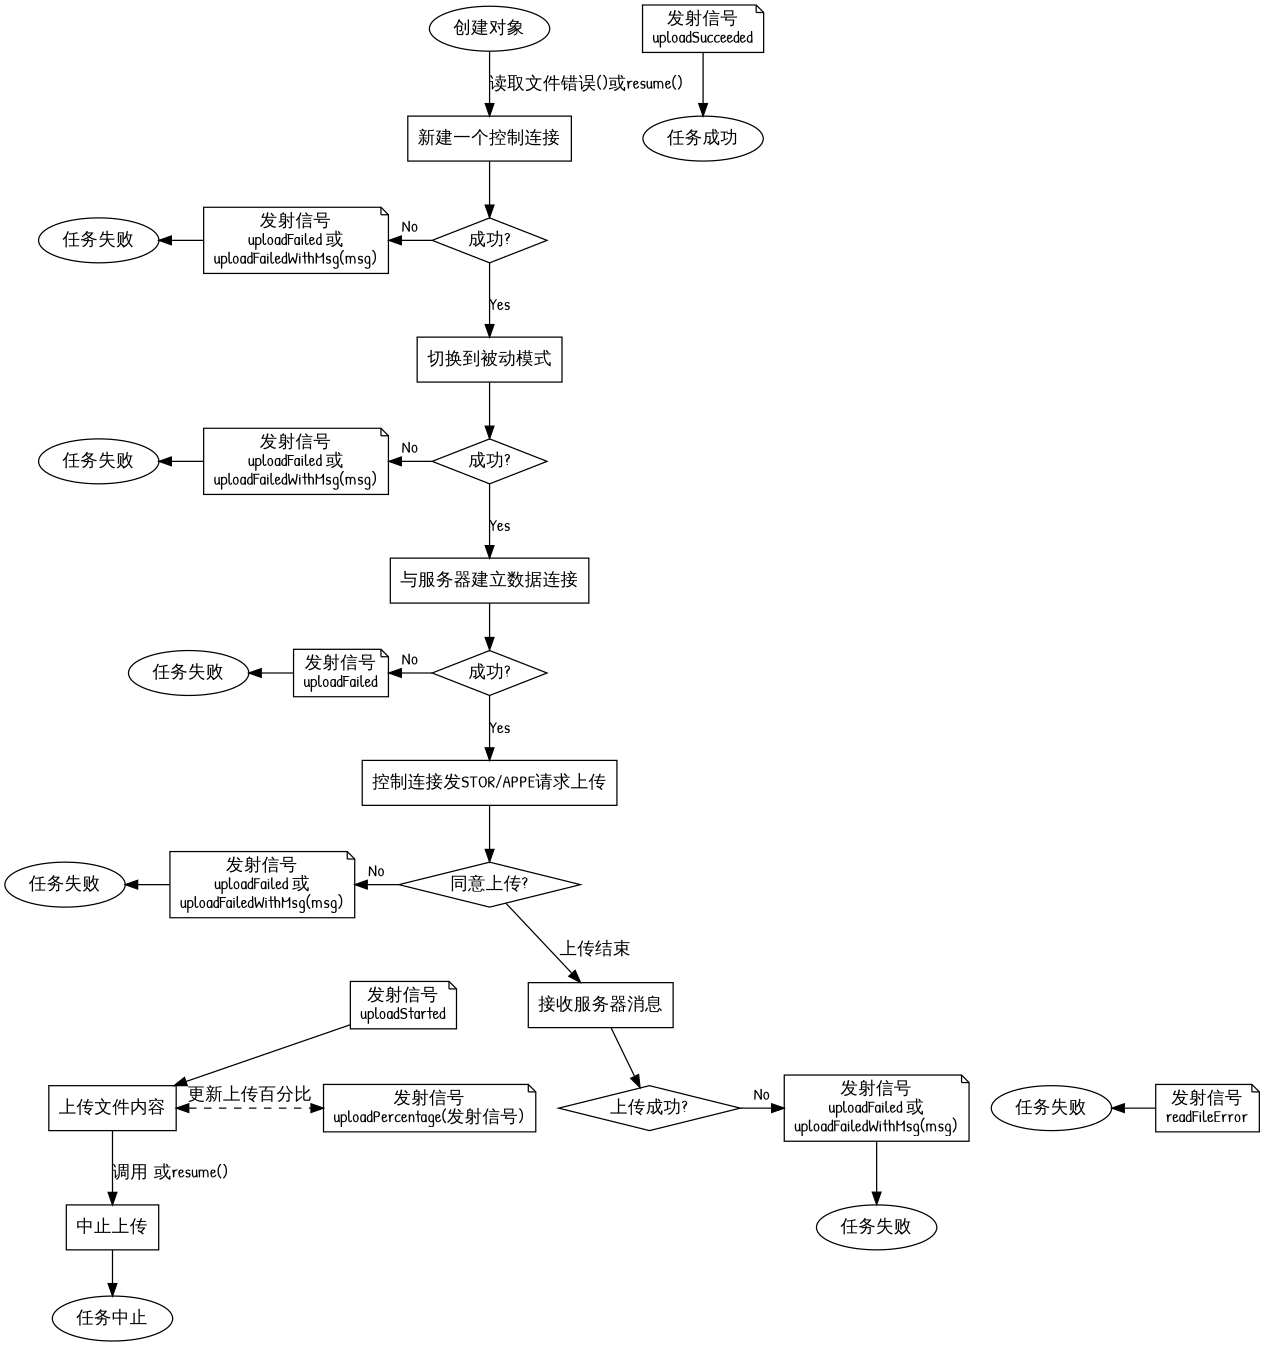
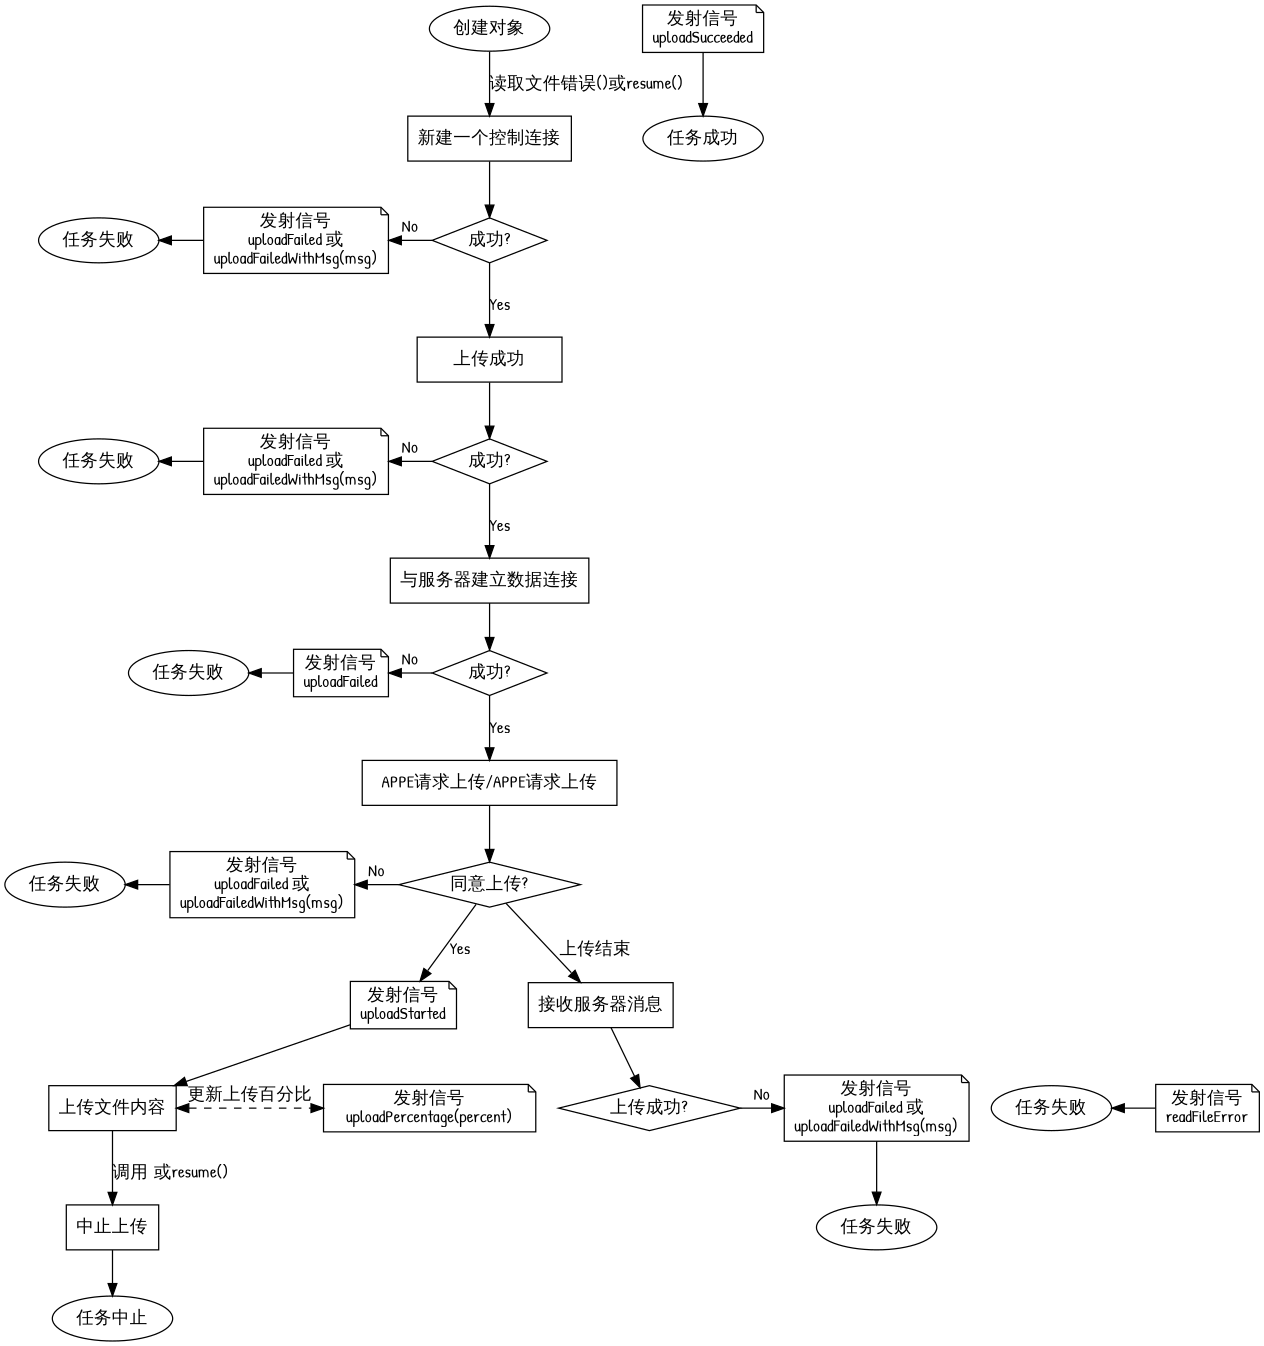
(490, 360) -> (490, 360)
(490, 783) -> (490, 783)
none -> (452, 937)
(430, 1108) -> (430, 1108)
